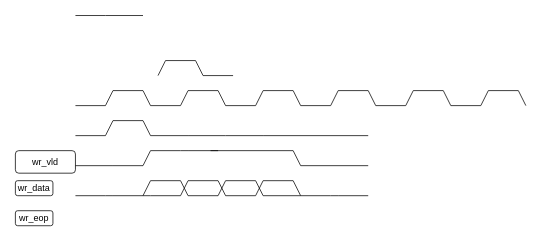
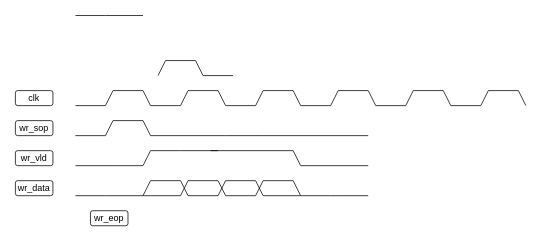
none -> (34, 98)
none -> (34, 128)
(45, 162) -> (34, 158)
(34, 218) -> (109, 218)
